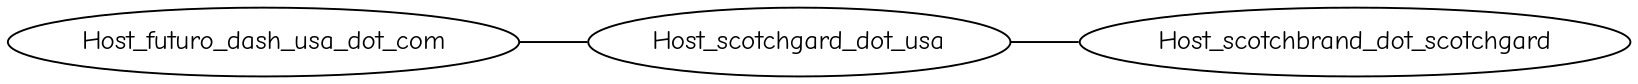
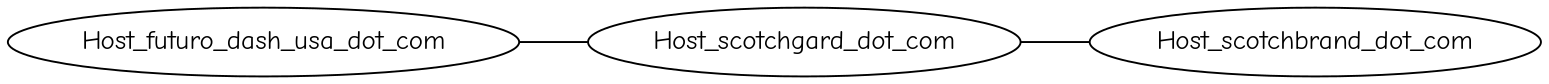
(799, 42) -> (804, 42)
(1355, 42) -> (1315, 42)
